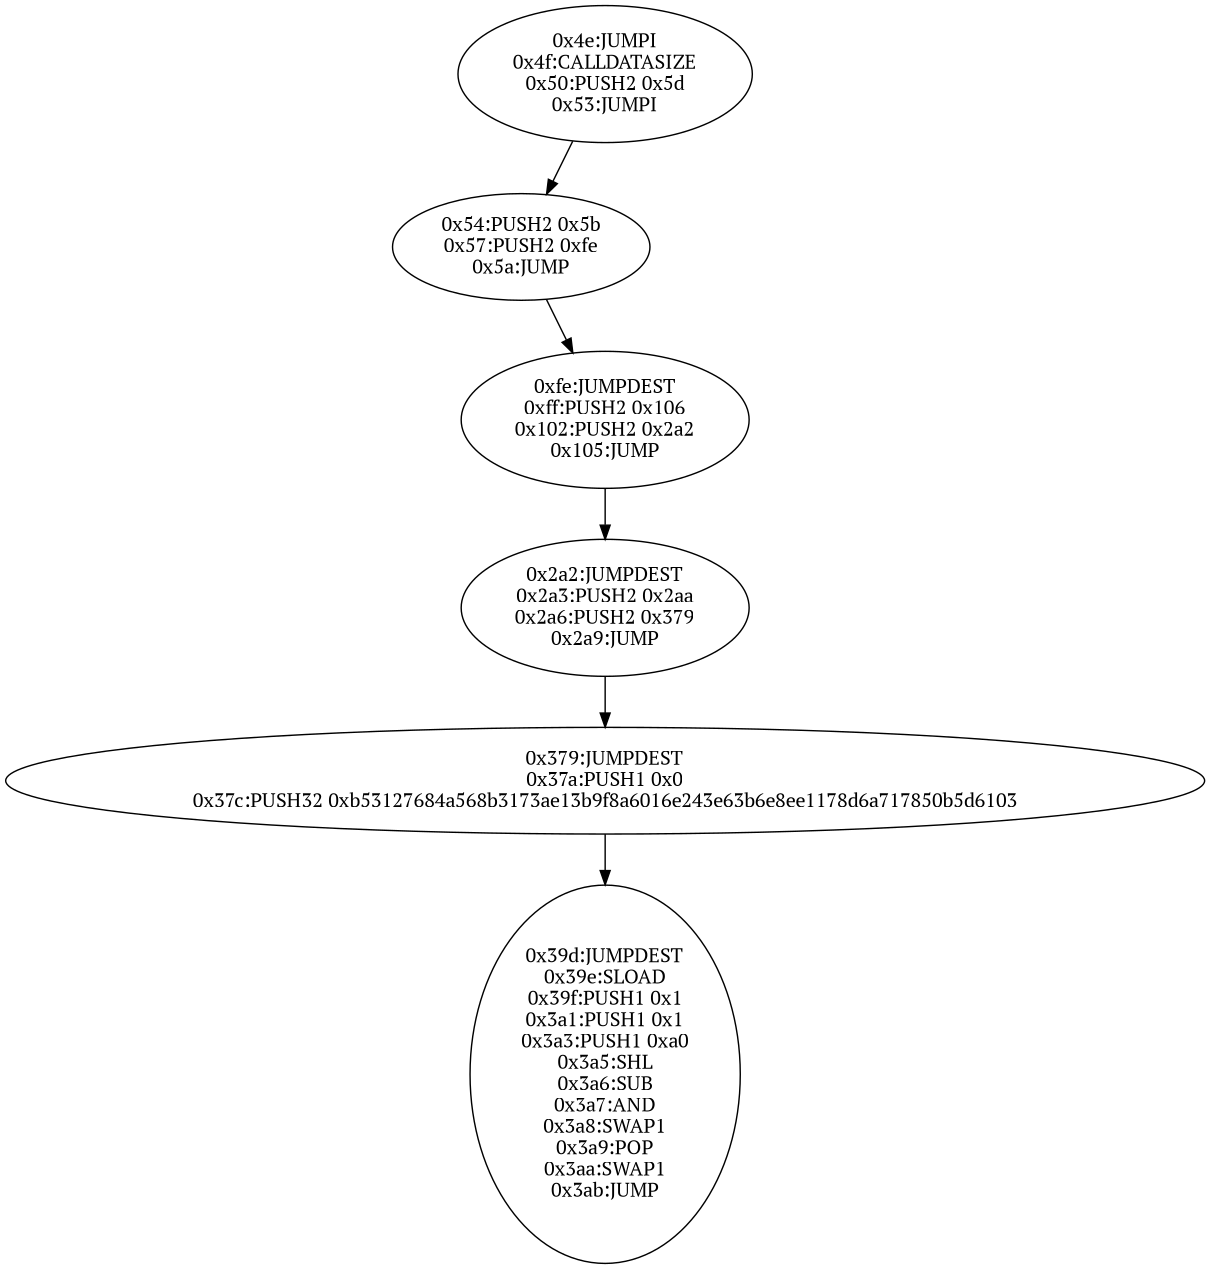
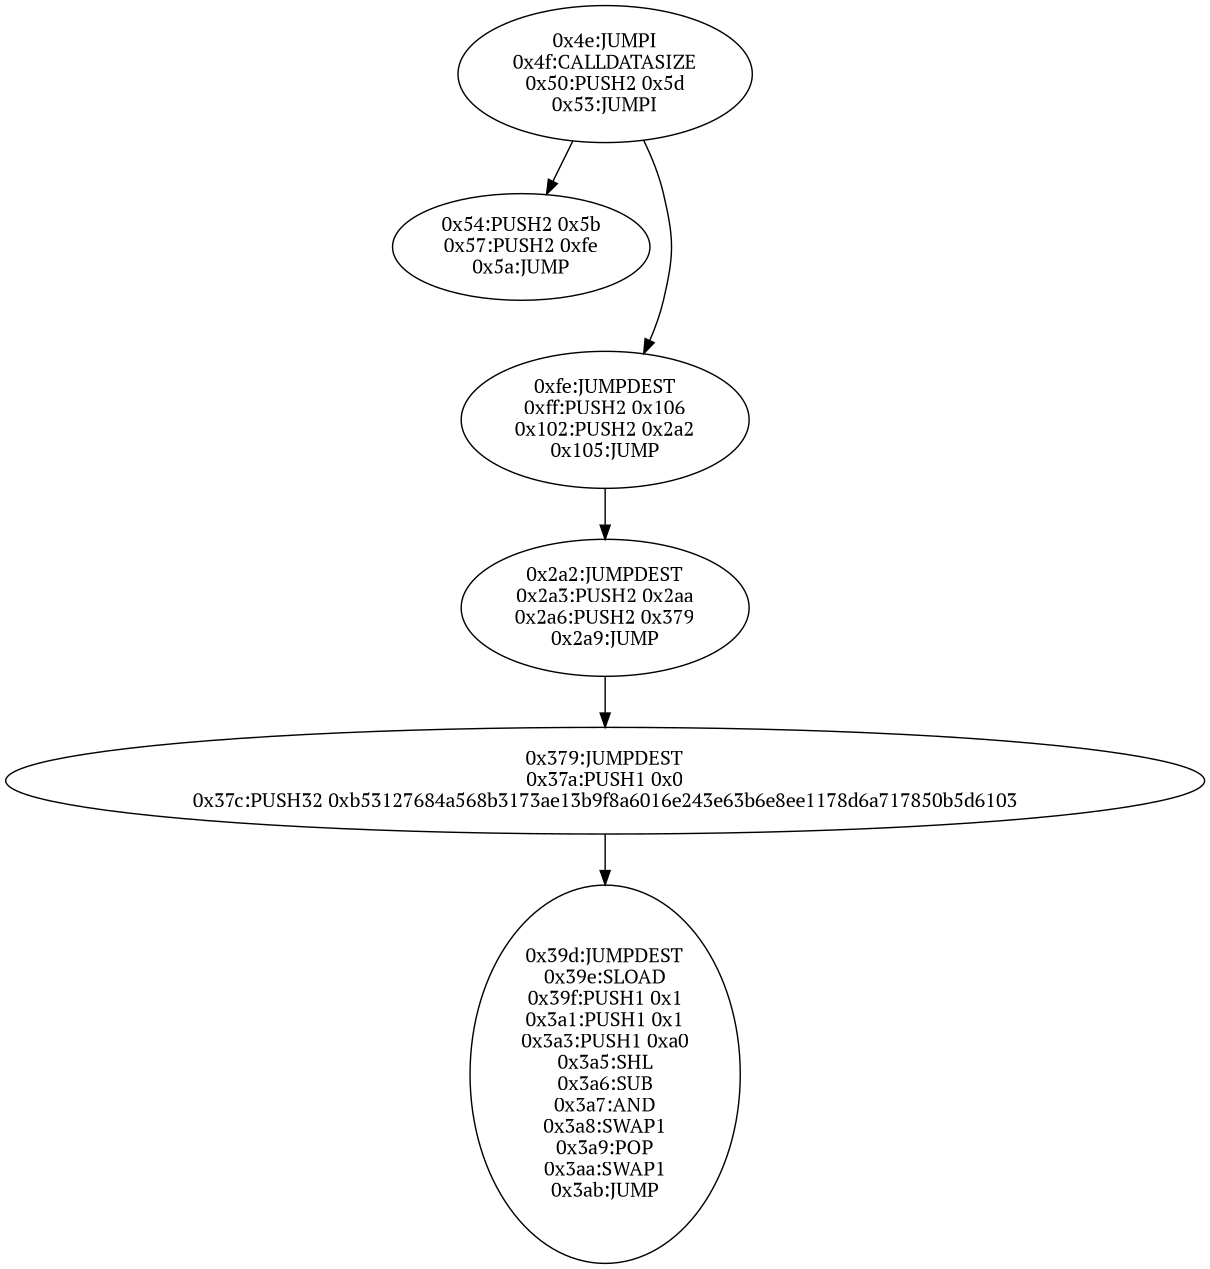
(556, 320) -> (671, 240)
